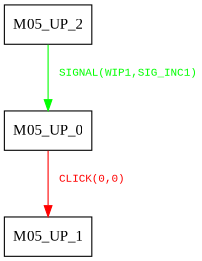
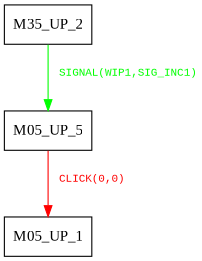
(48, 25) -> (48, 25)
(48, 131) -> (48, 131)
